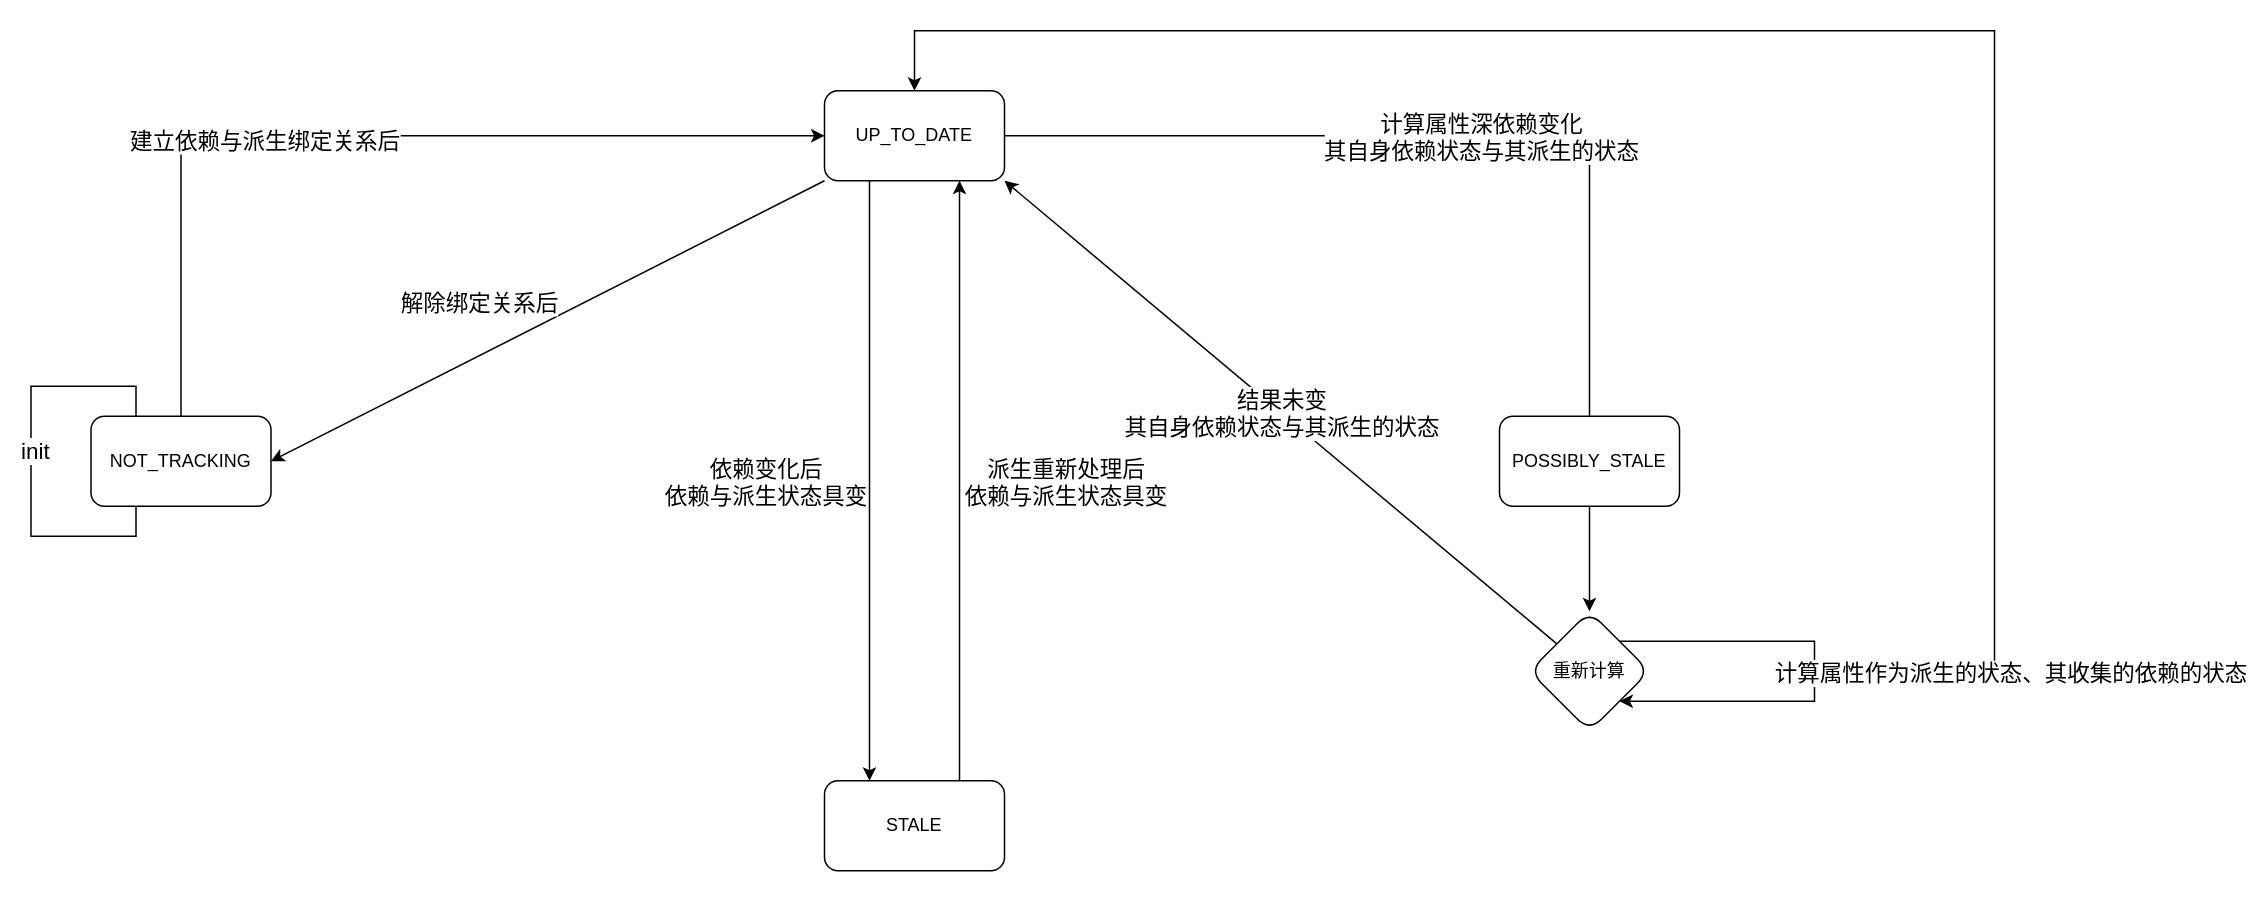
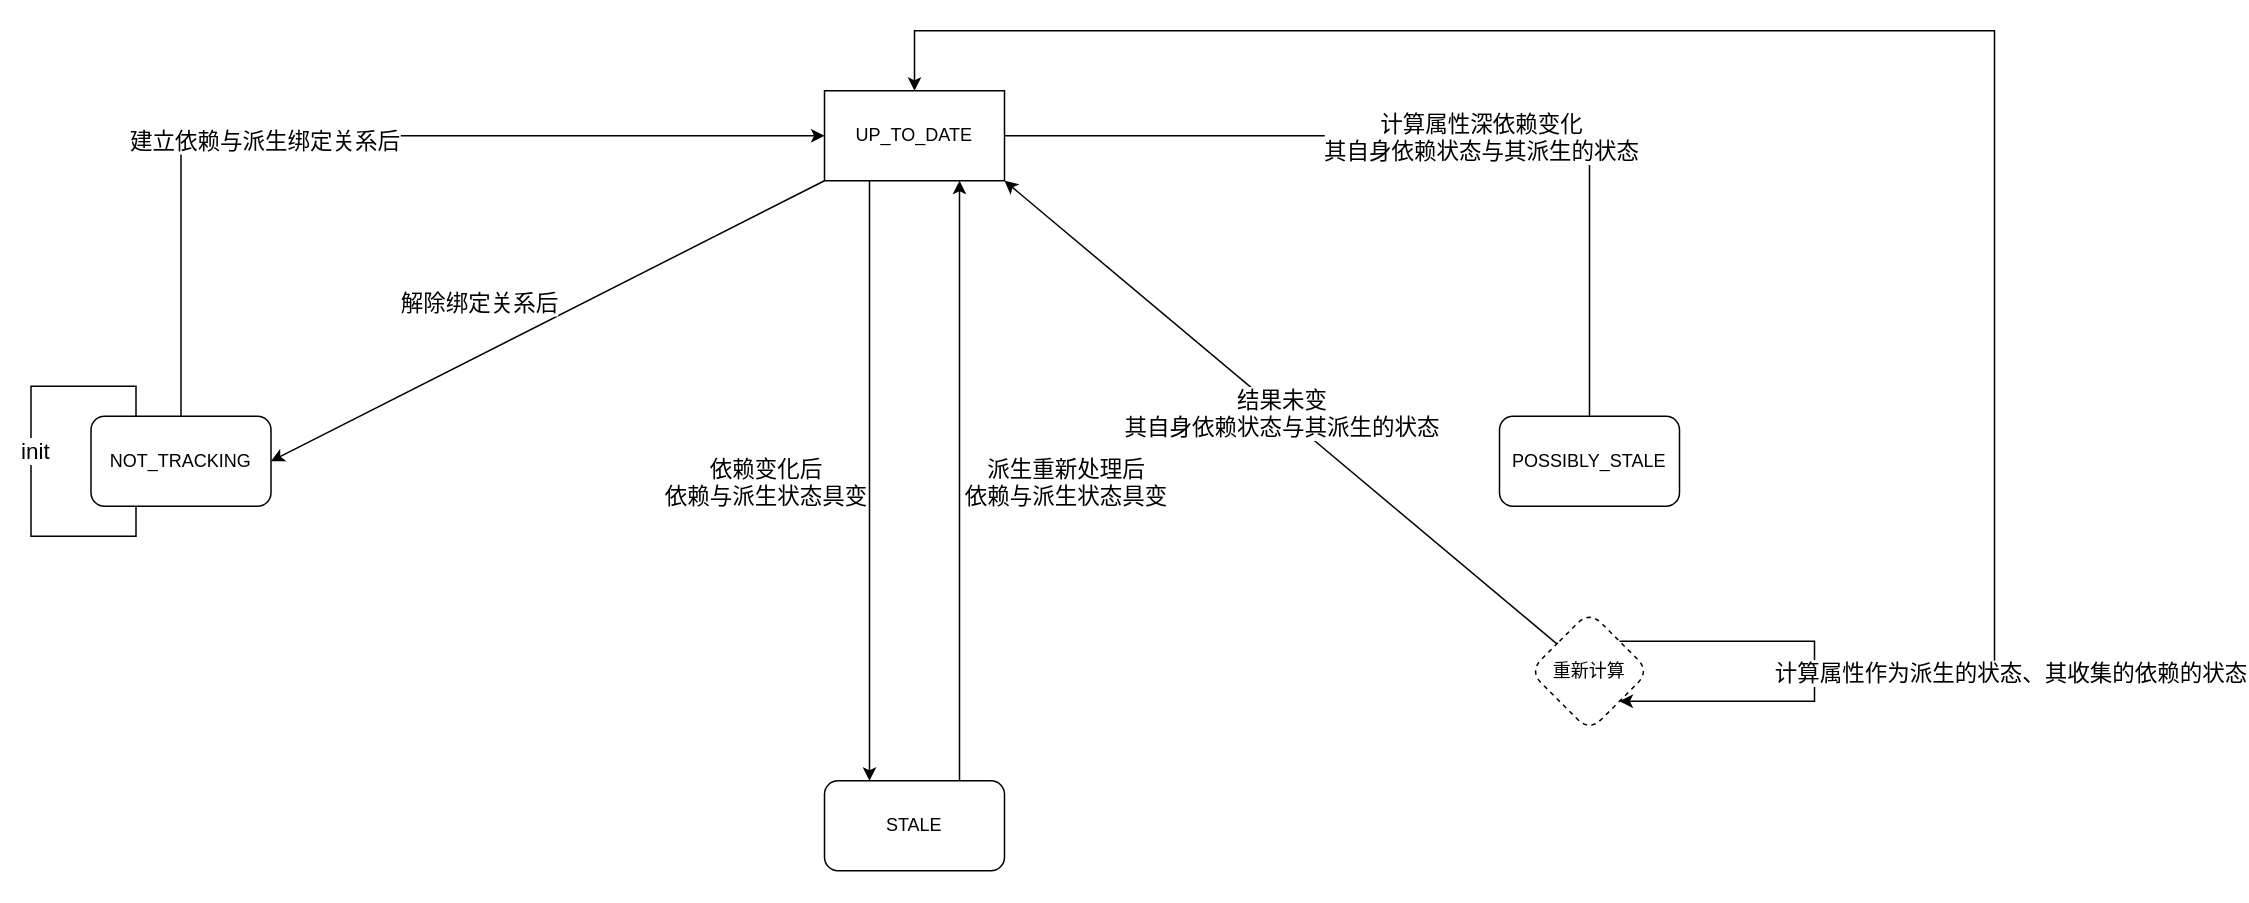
(914, 136) -> (914, 136)
(1589, 553) -> none
(1589, 671) -> (1589, 671)
